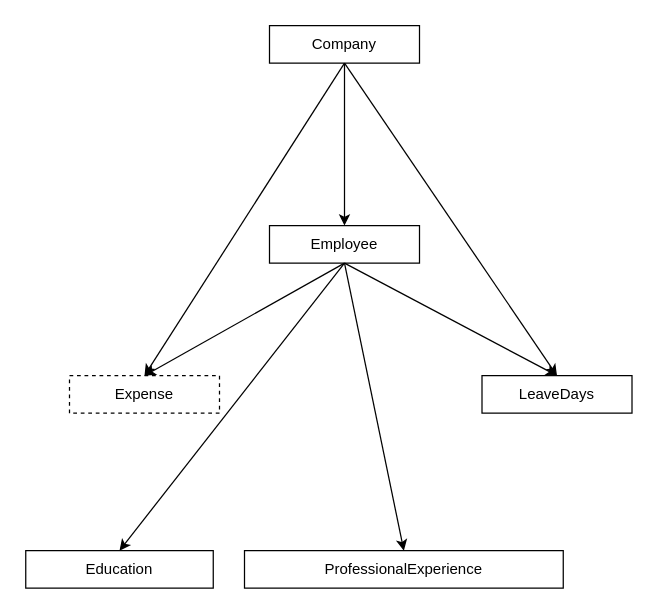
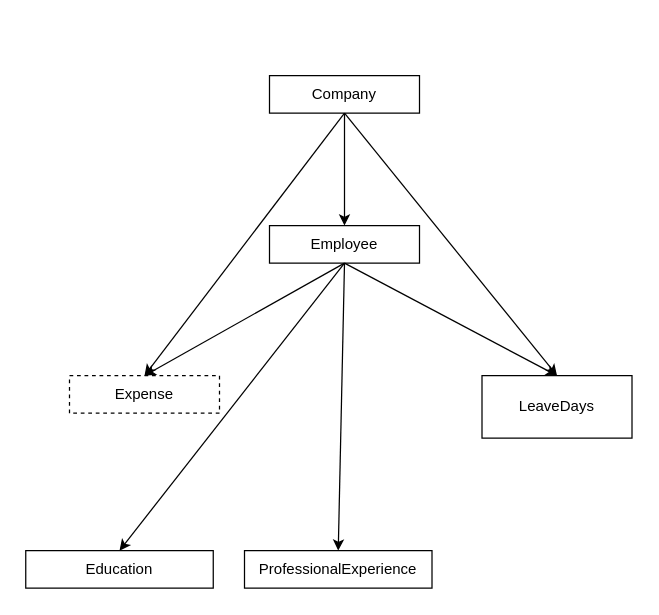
(344, 44) -> (344, 94)
(557, 394) -> (557, 407)
(404, 569) -> (338, 569)
